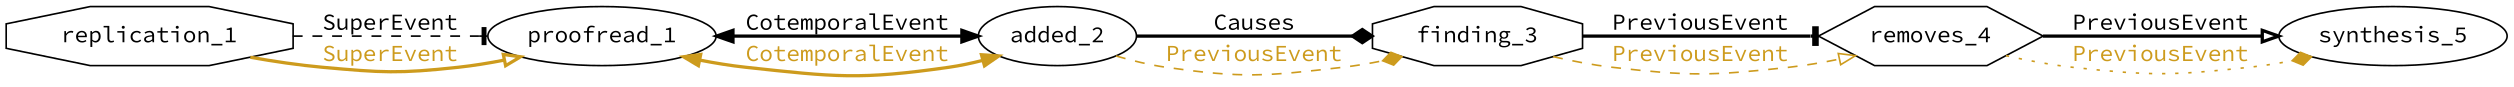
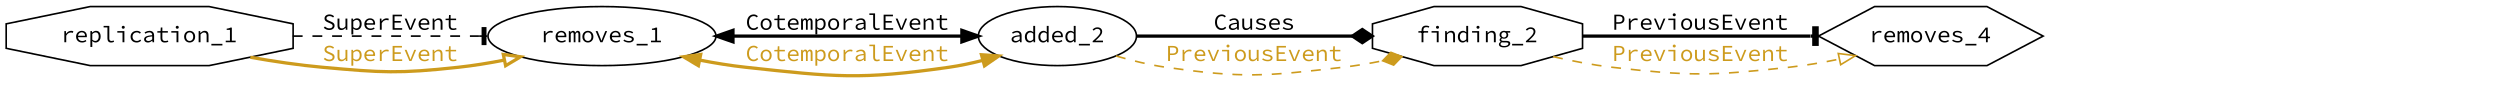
(602, 36) -> (602, 36)
(1477, 36) -> (1477, 36)
(2393, 36) -> none
